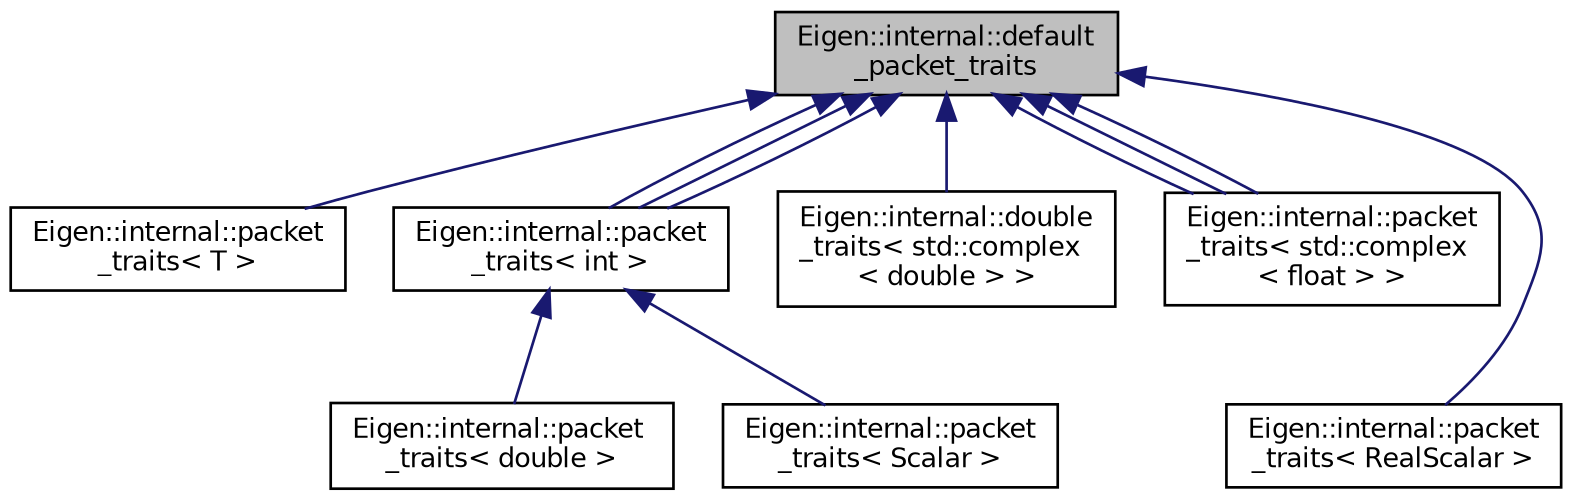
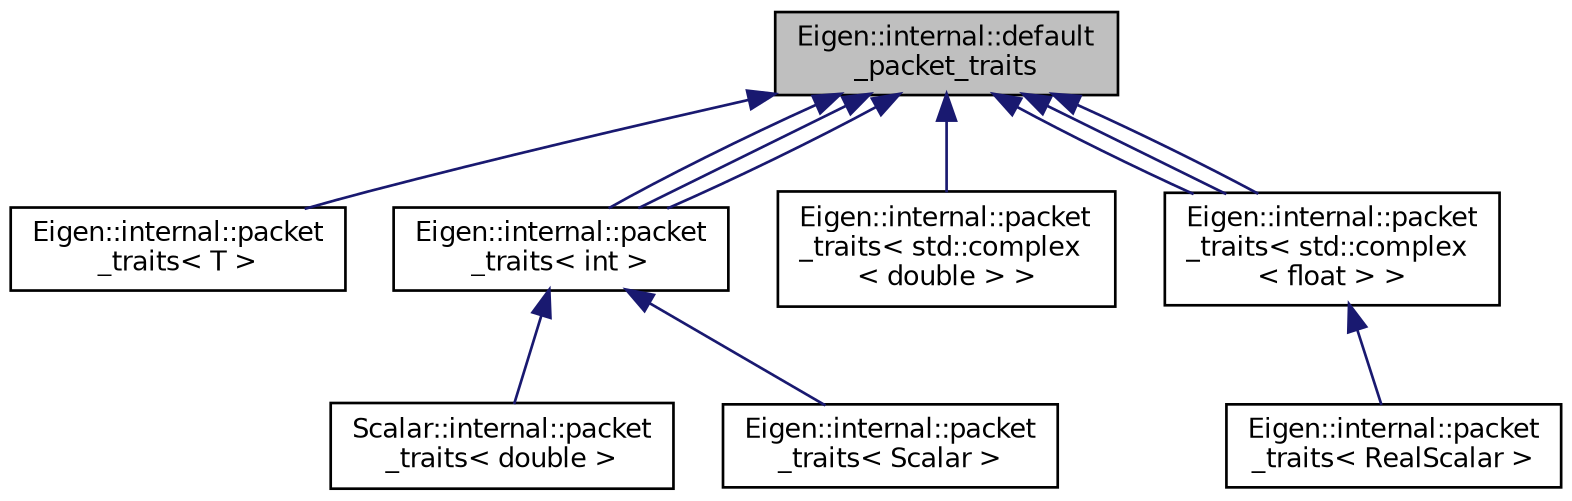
(1460, 150) -> (1369, 367)
(947, 249) -> (947, 249)
(502, 446) -> (502, 446)
